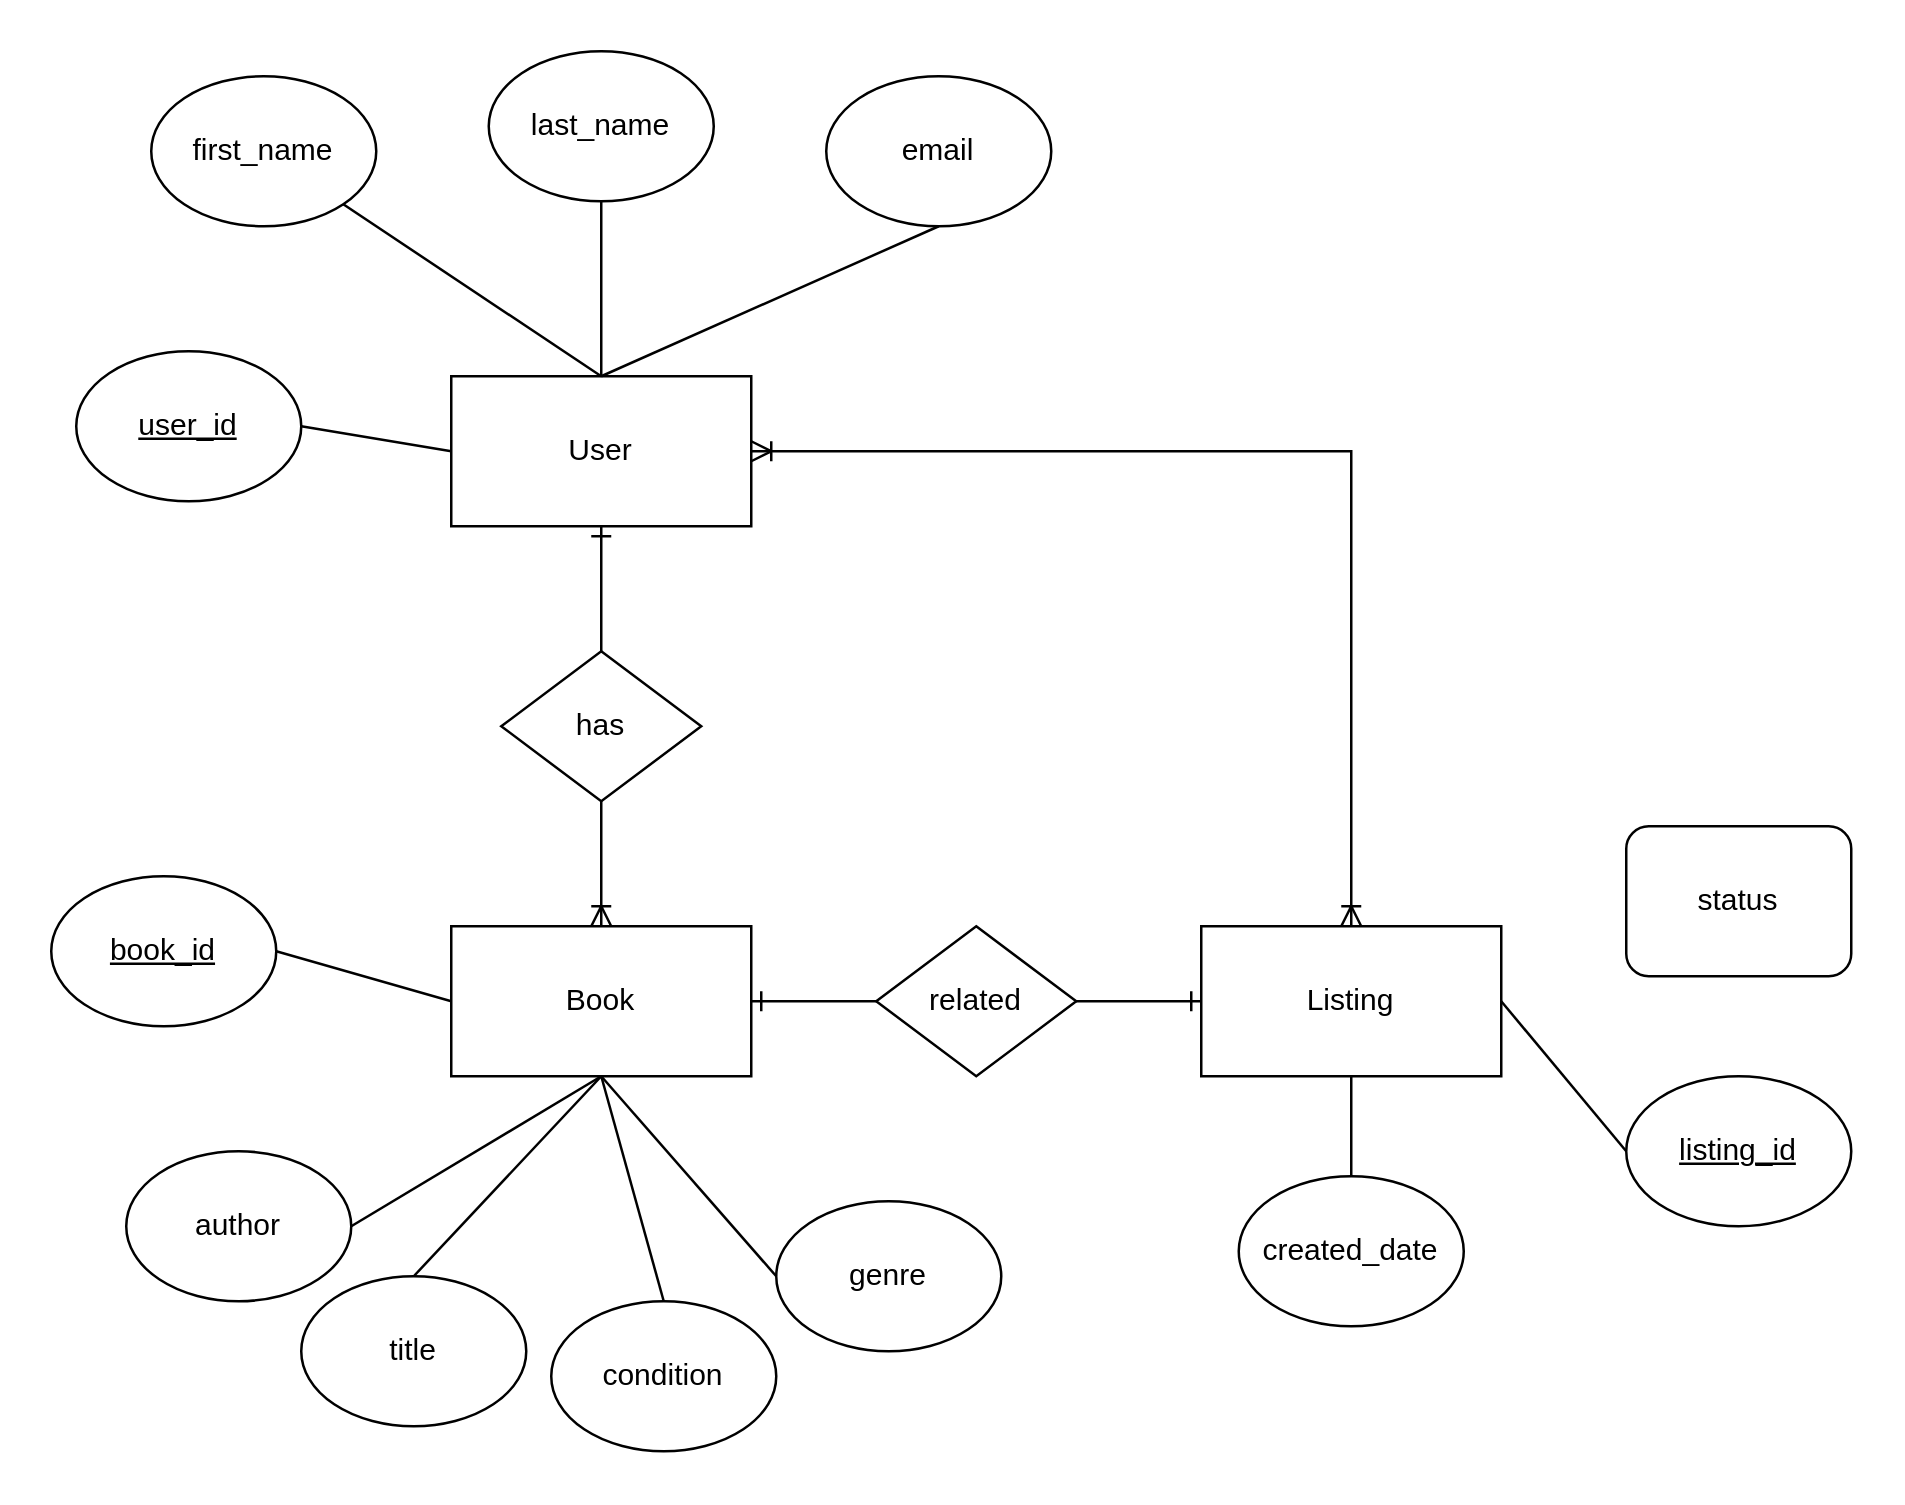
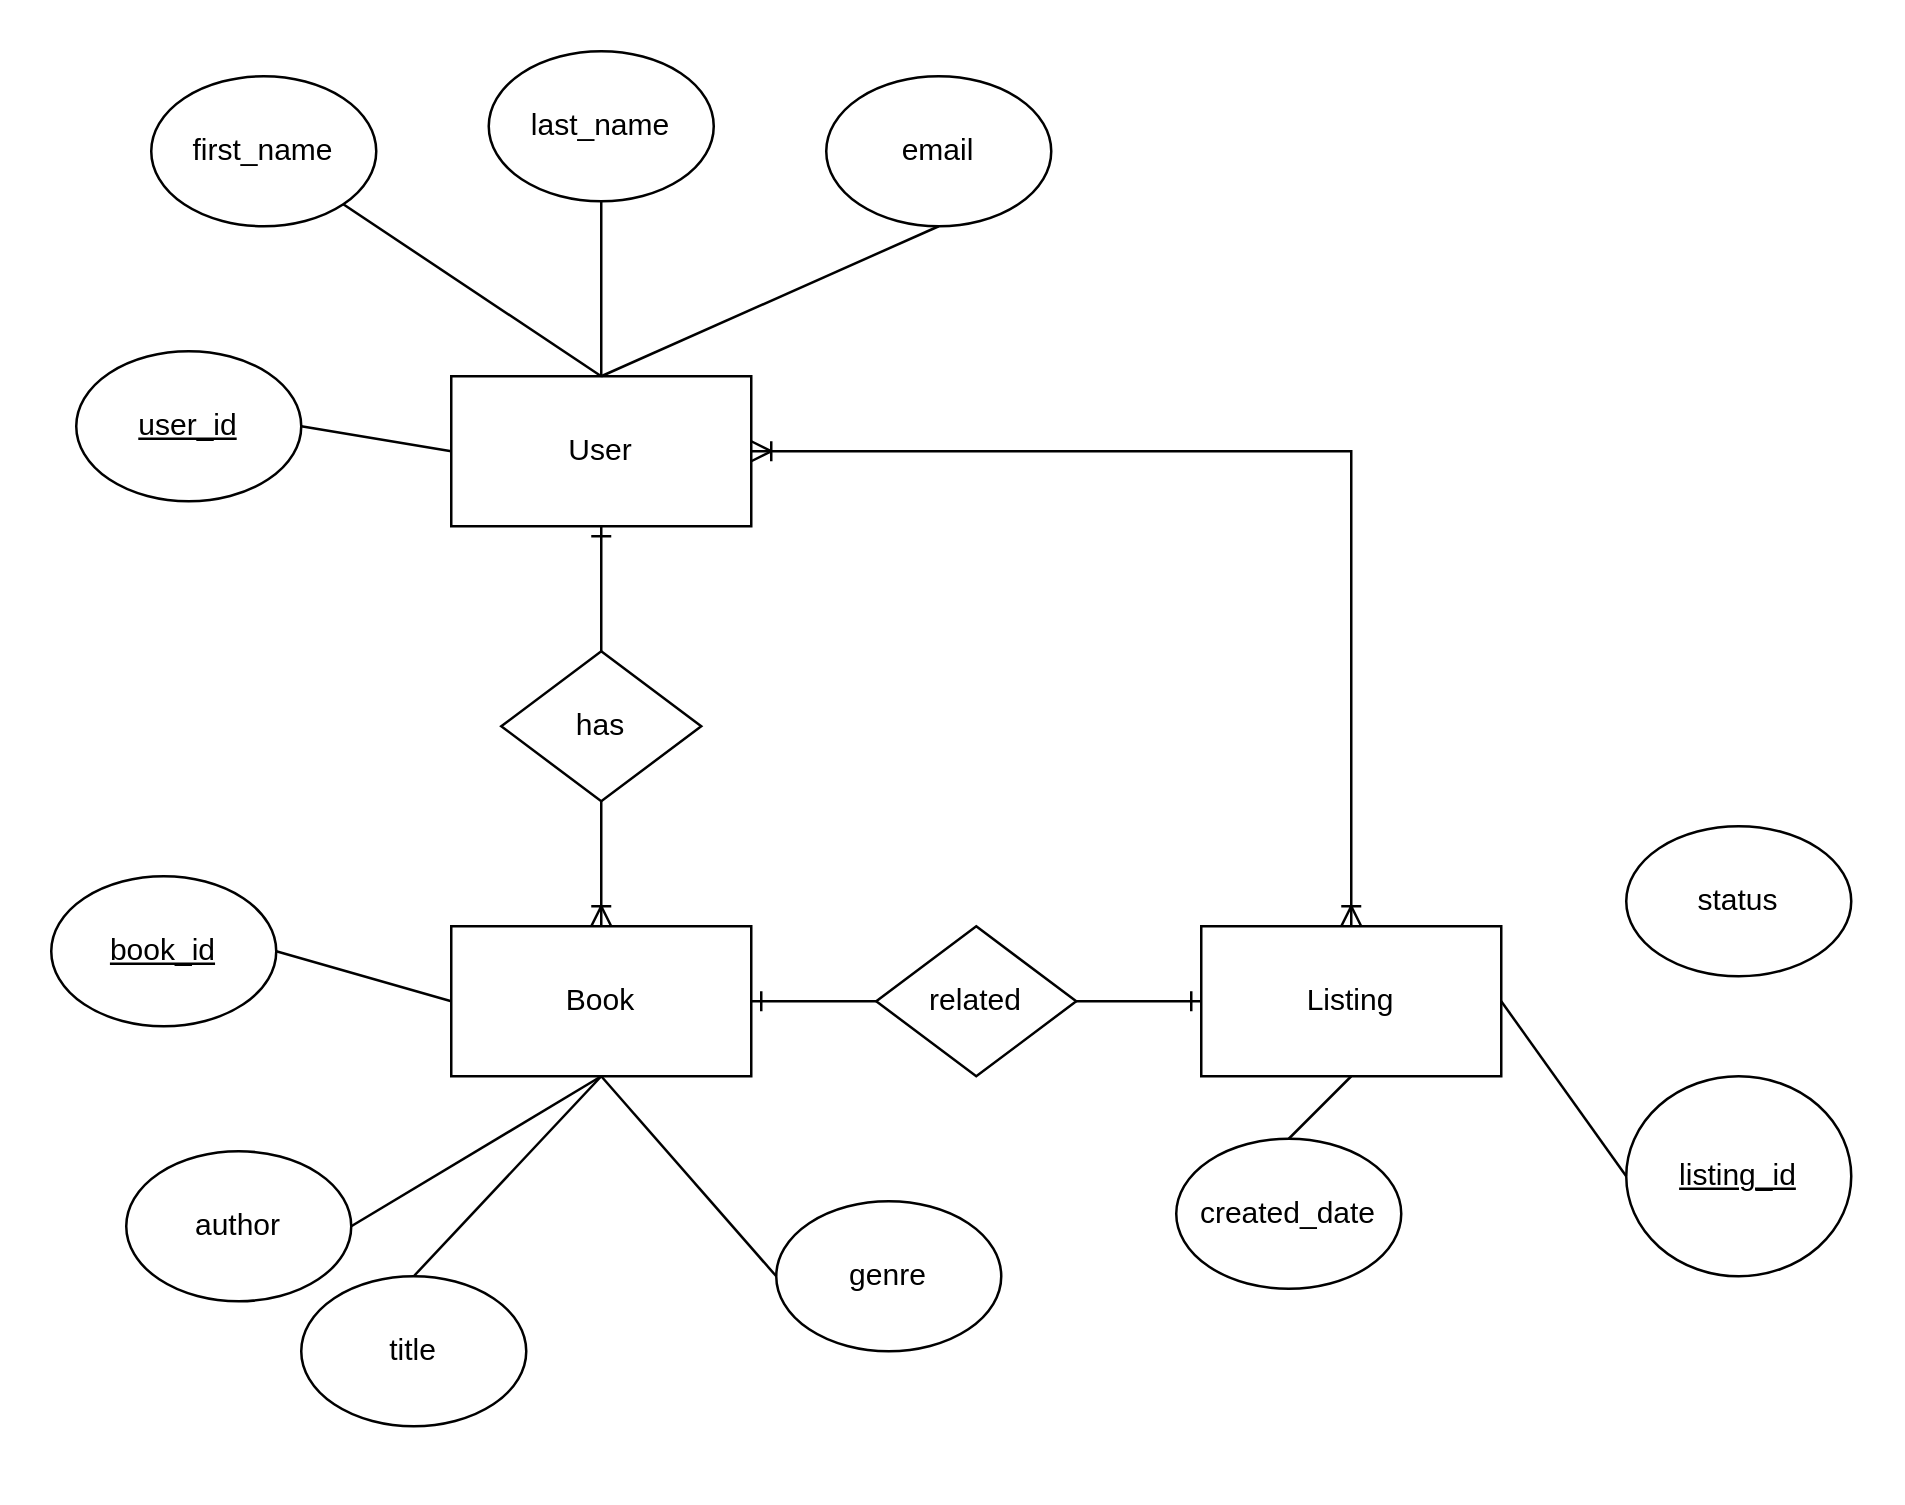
(1739, 901) -> (1739, 901)
(1739, 1151) -> (1739, 1176)
(634, 1194) -> none
(1351, 1251) -> (1289, 1214)
(664, 1376) -> none
